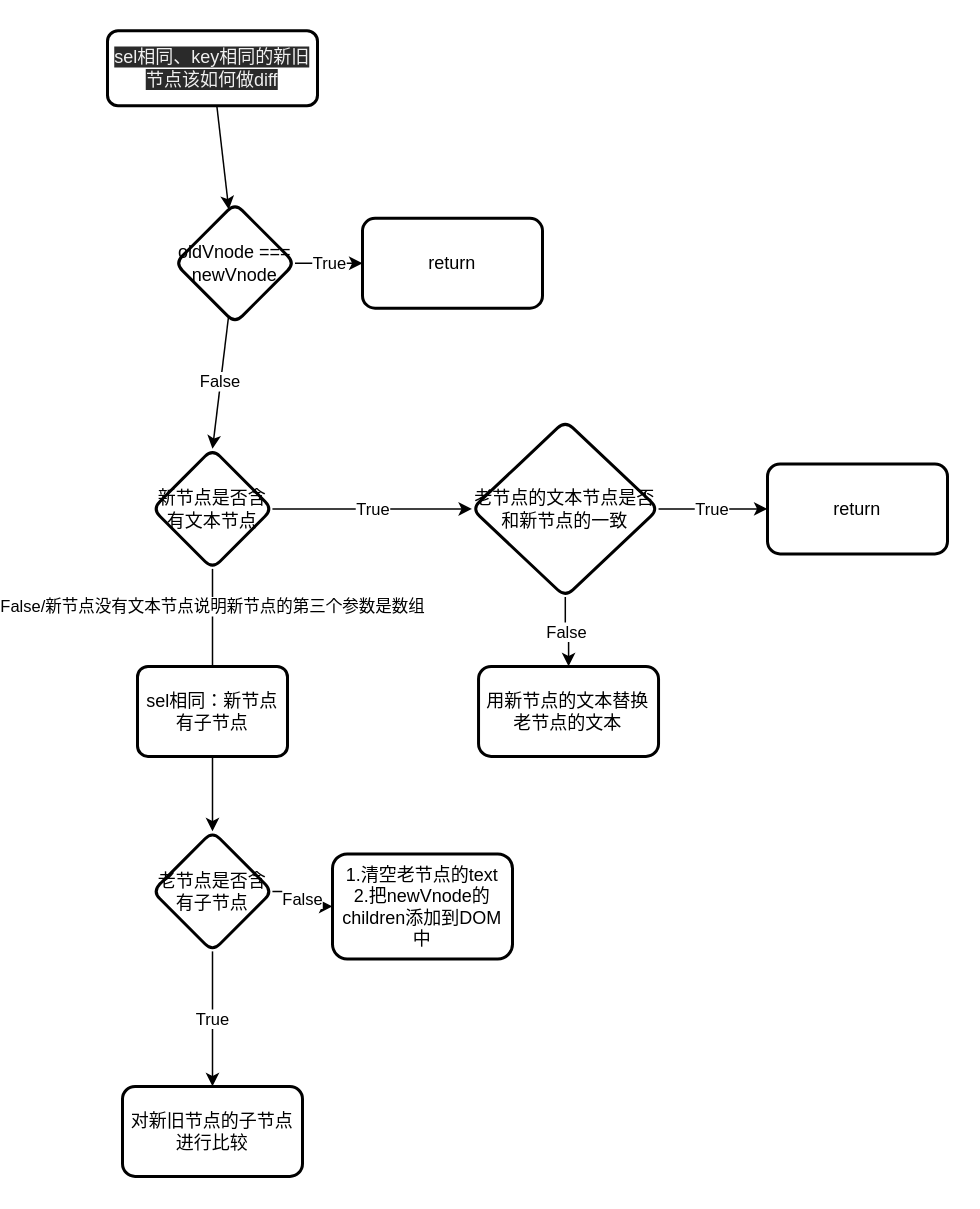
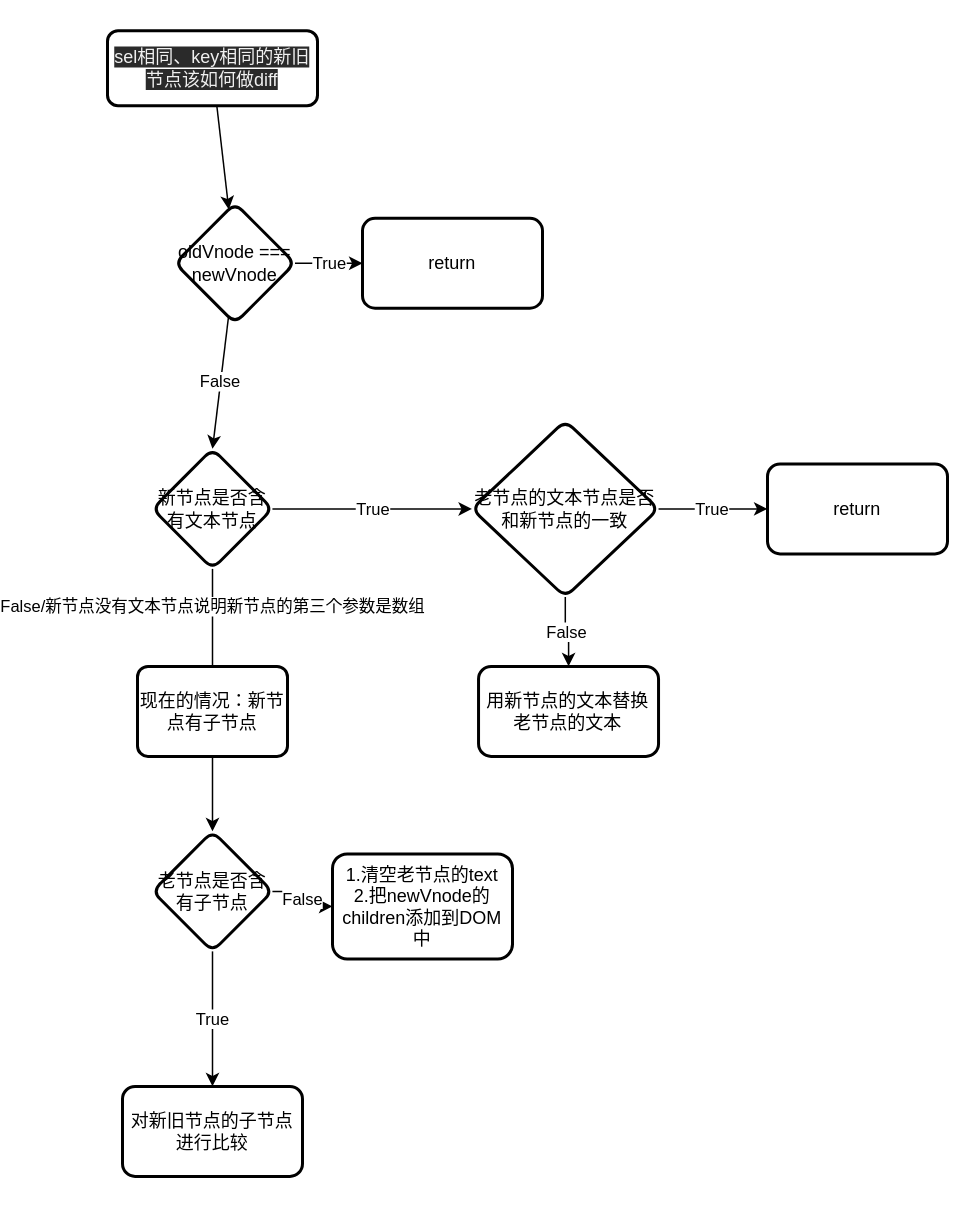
(212, 712) -> (212, 712)
